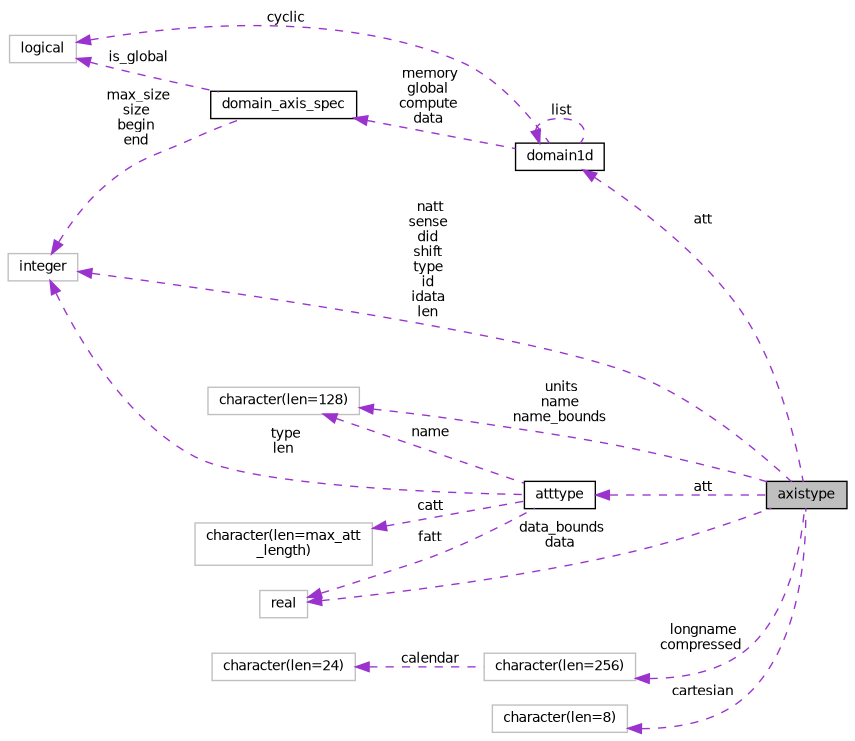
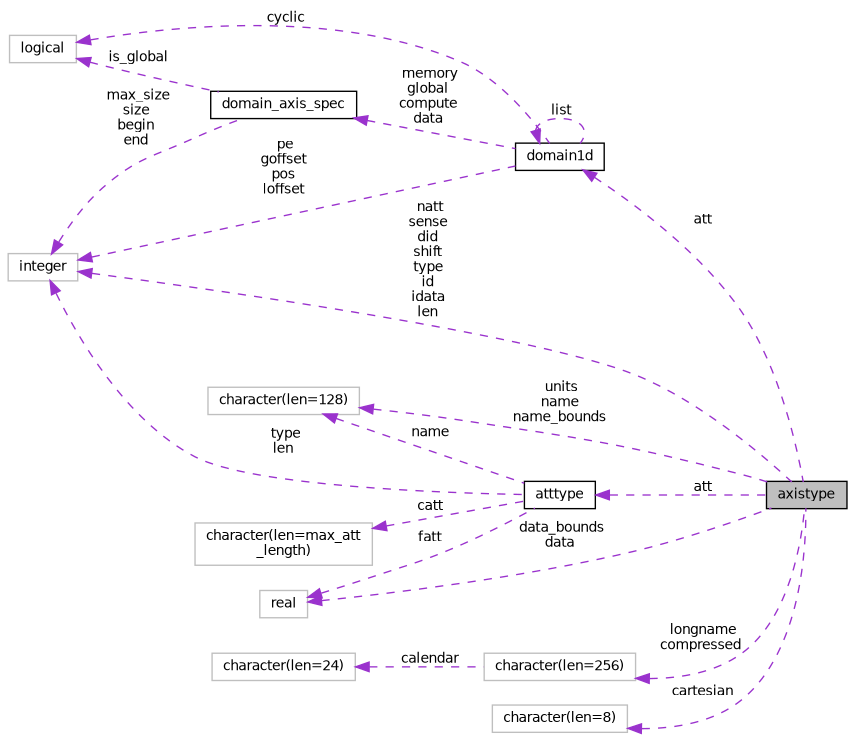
none -> (304, 212)
